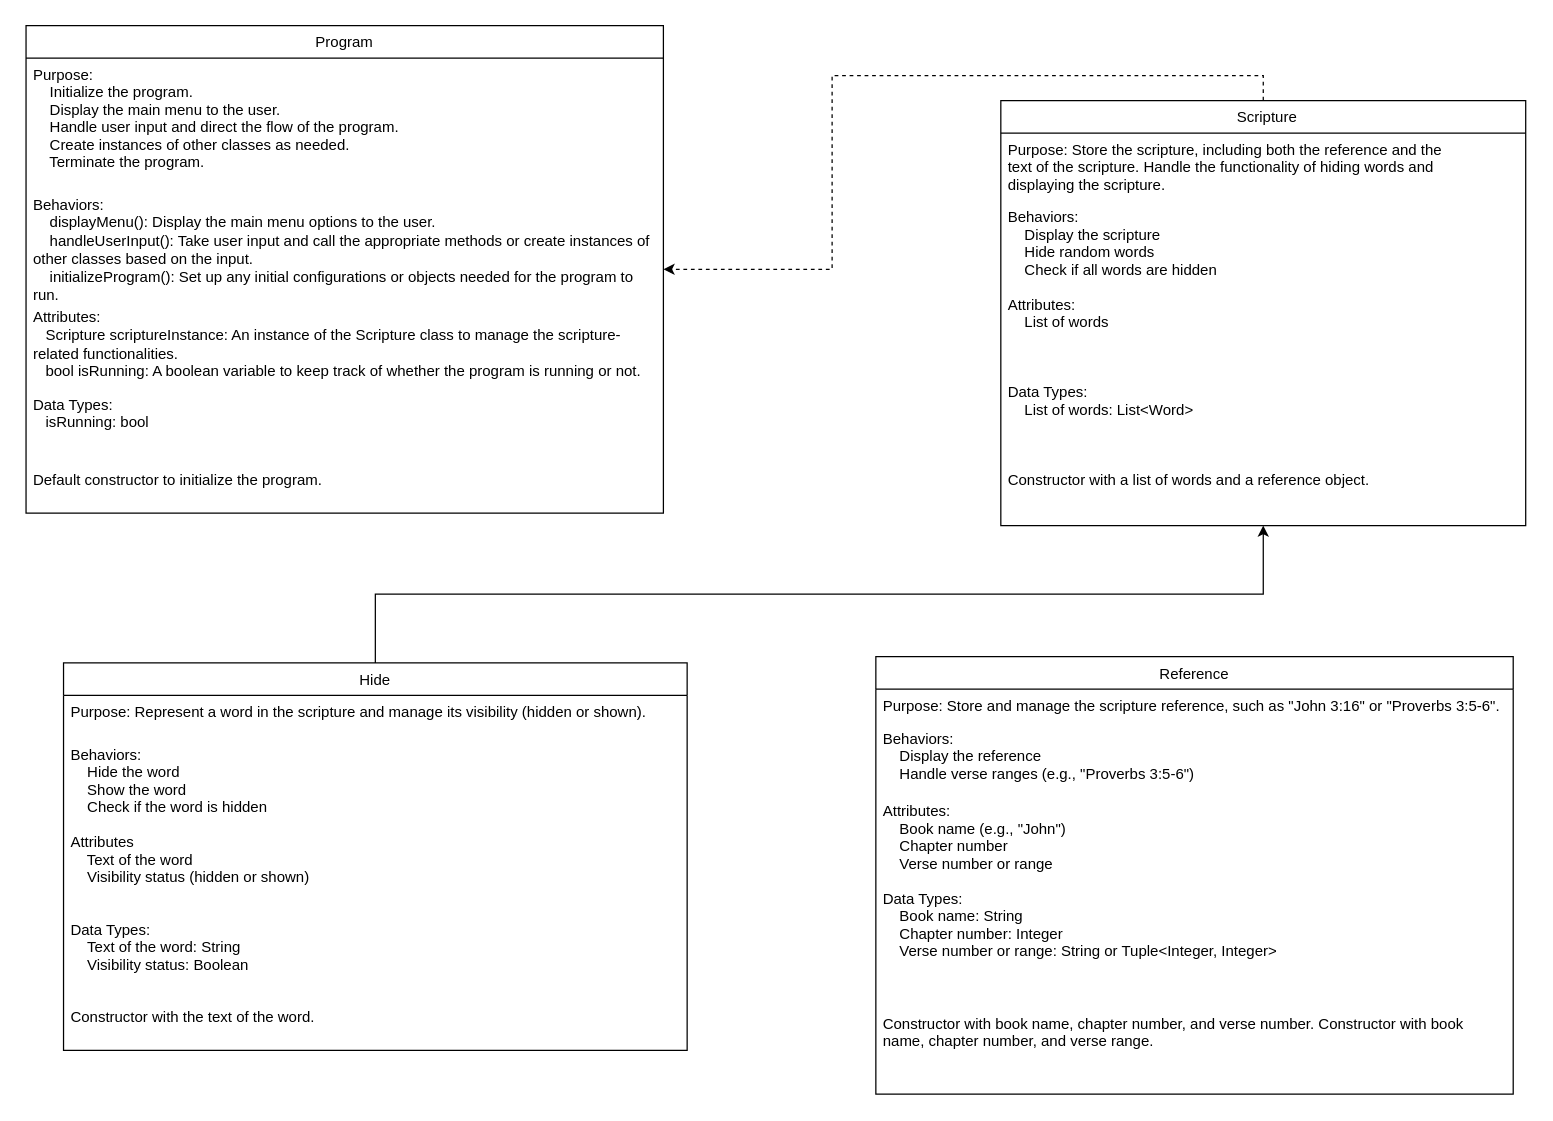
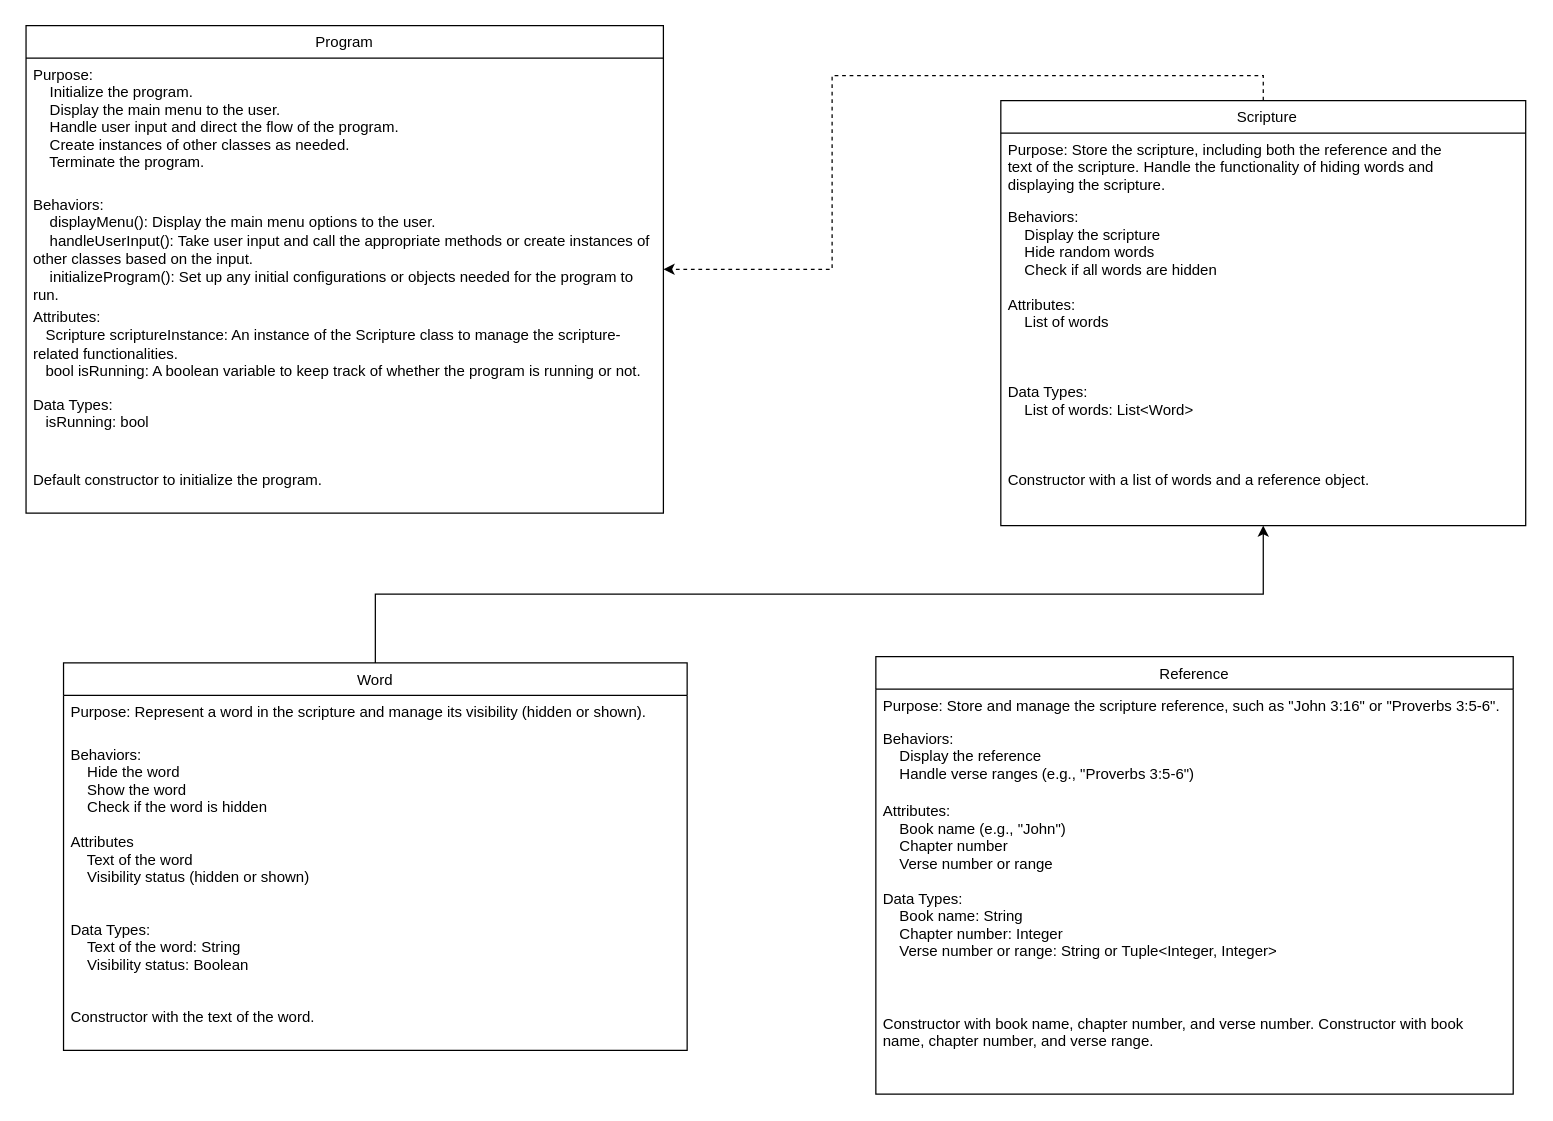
(374, 680) -> (374, 680)
